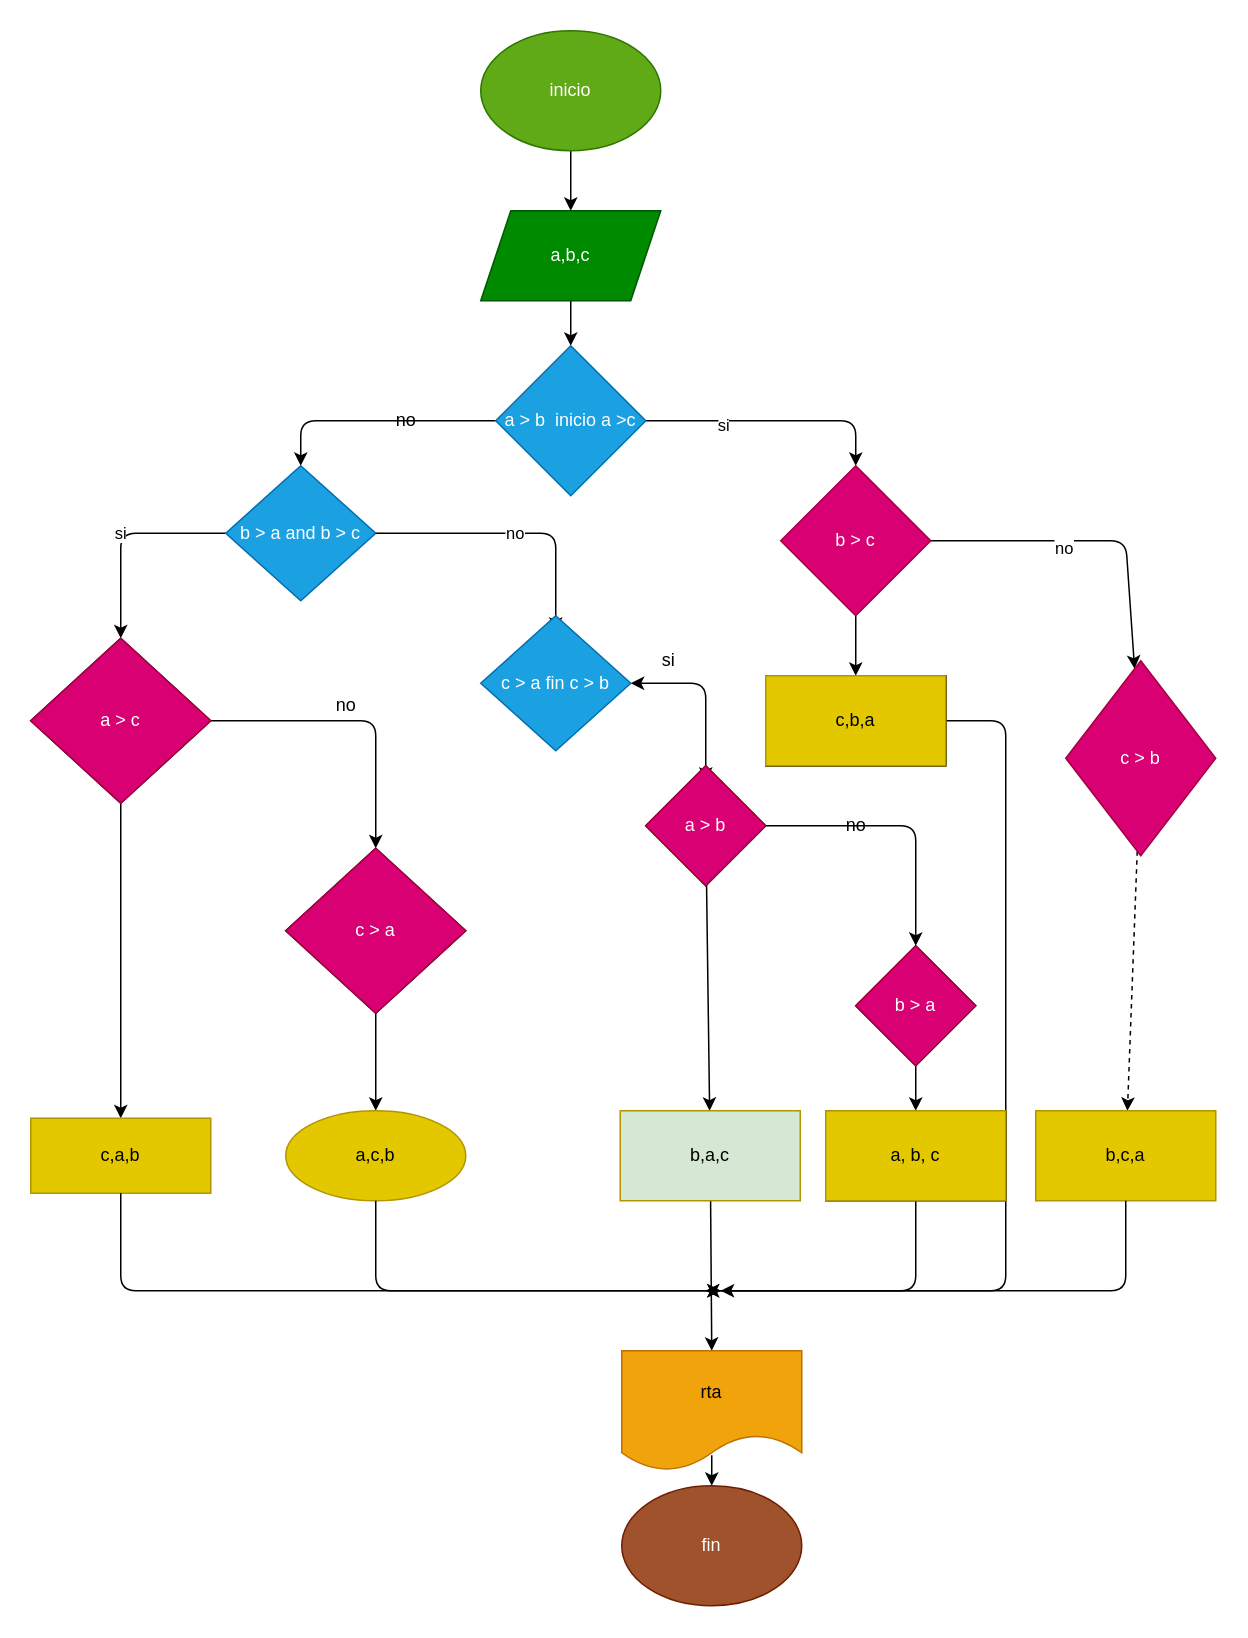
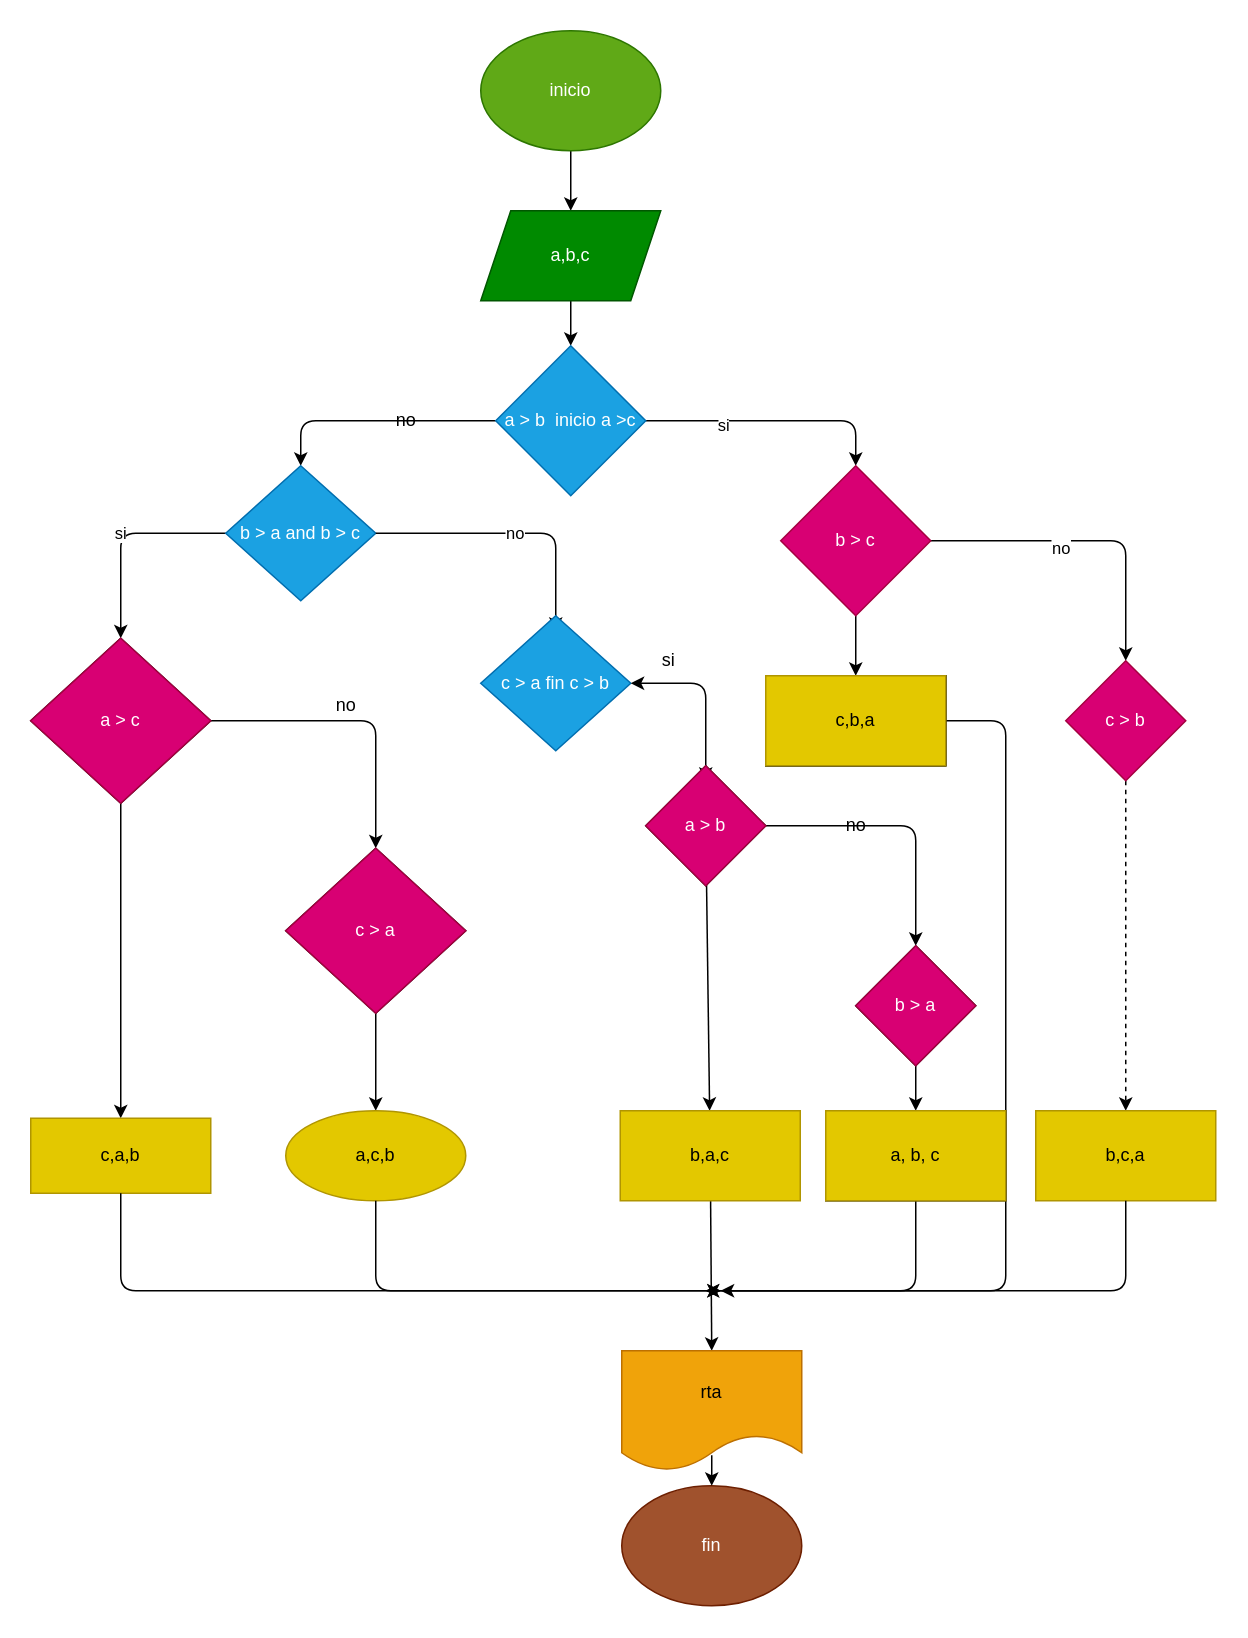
(1141, 758) -> (1126, 721)
(710, 1156) -> (710, 1156)
